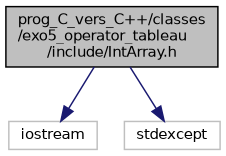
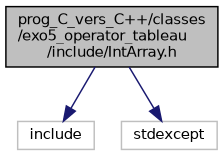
(53, 135) -> (56, 135)
